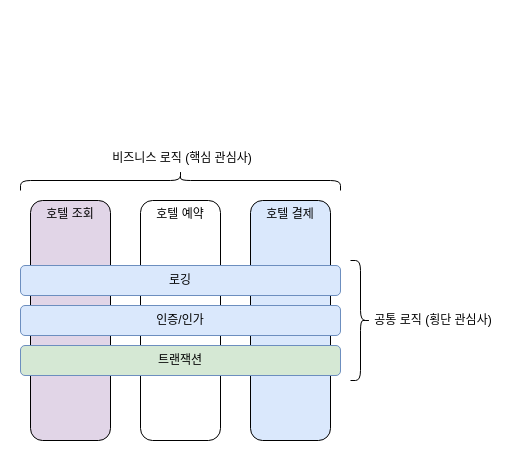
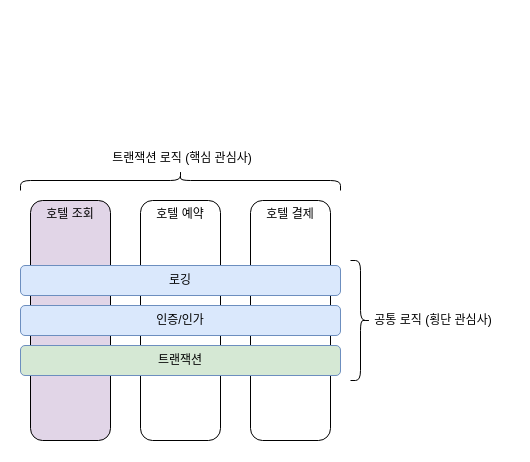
(183, 159) -> (183, 159)
(291, 215) -> (291, 215)
